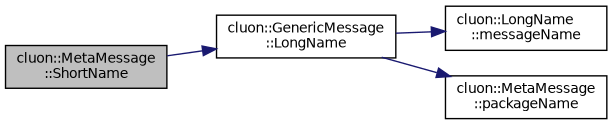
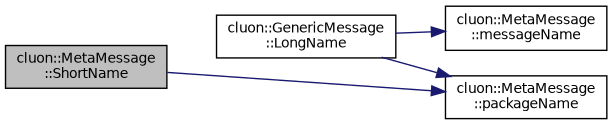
(526, 28) -> (526, 28)
(185, 53) -> (299, 82)
